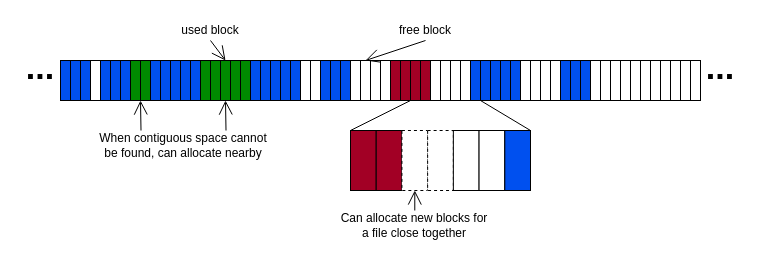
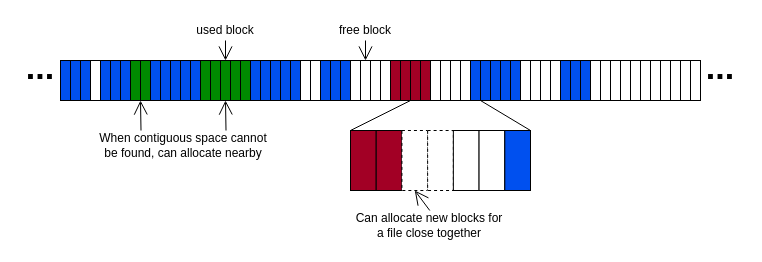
(211, 31) -> (226, 31)
(426, 31) -> (366, 31)
(415, 226) -> (430, 226)
